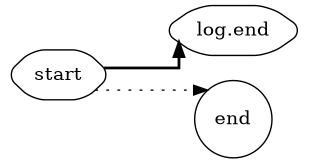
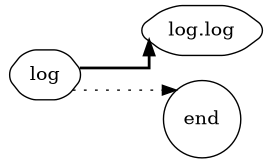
(233, 30) -> (202, 30)
(59, 75) -> (45, 75)
